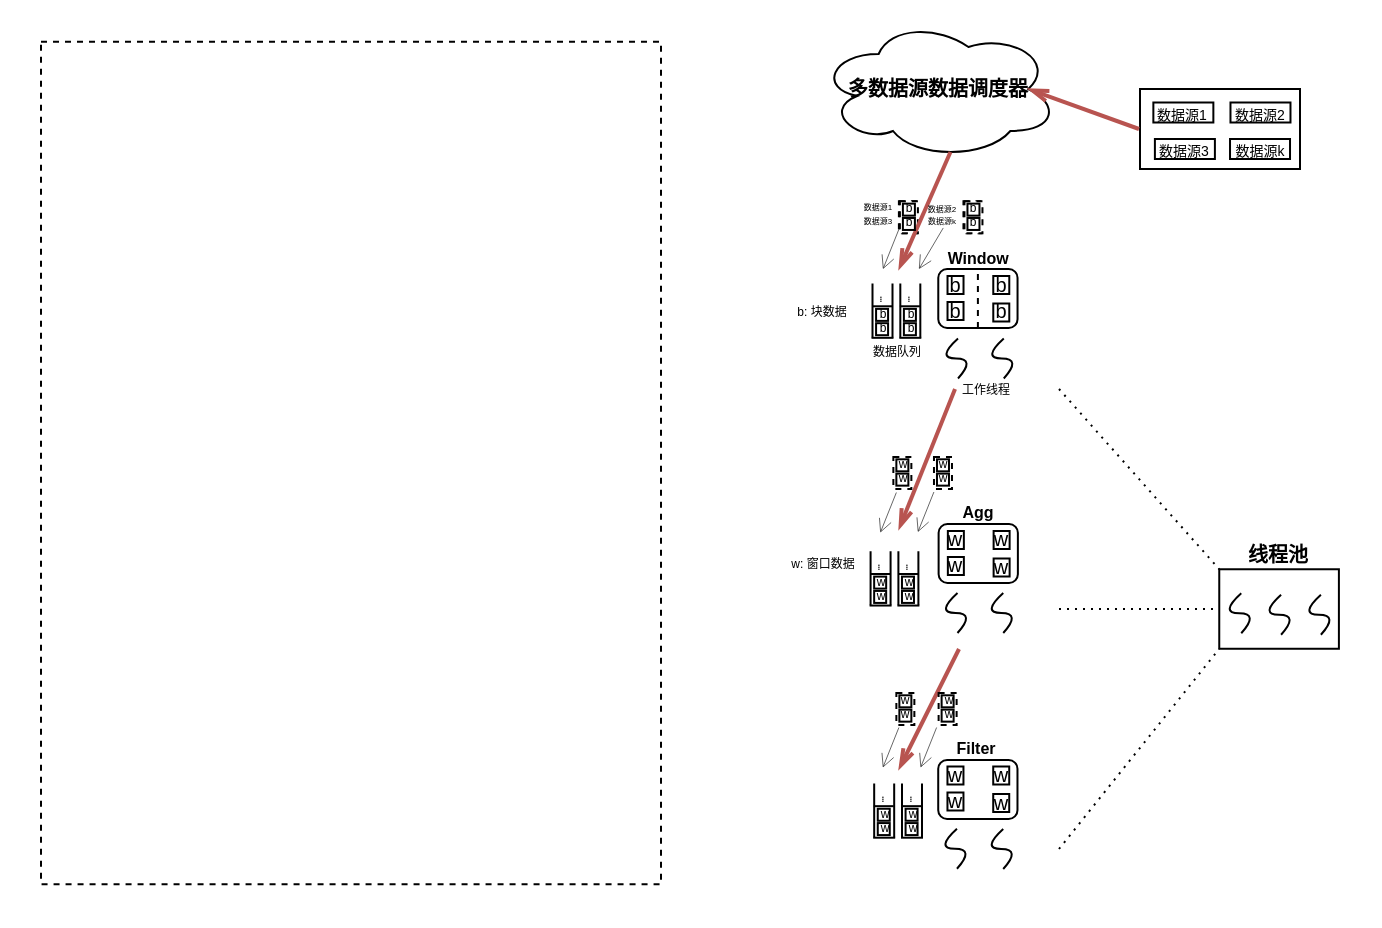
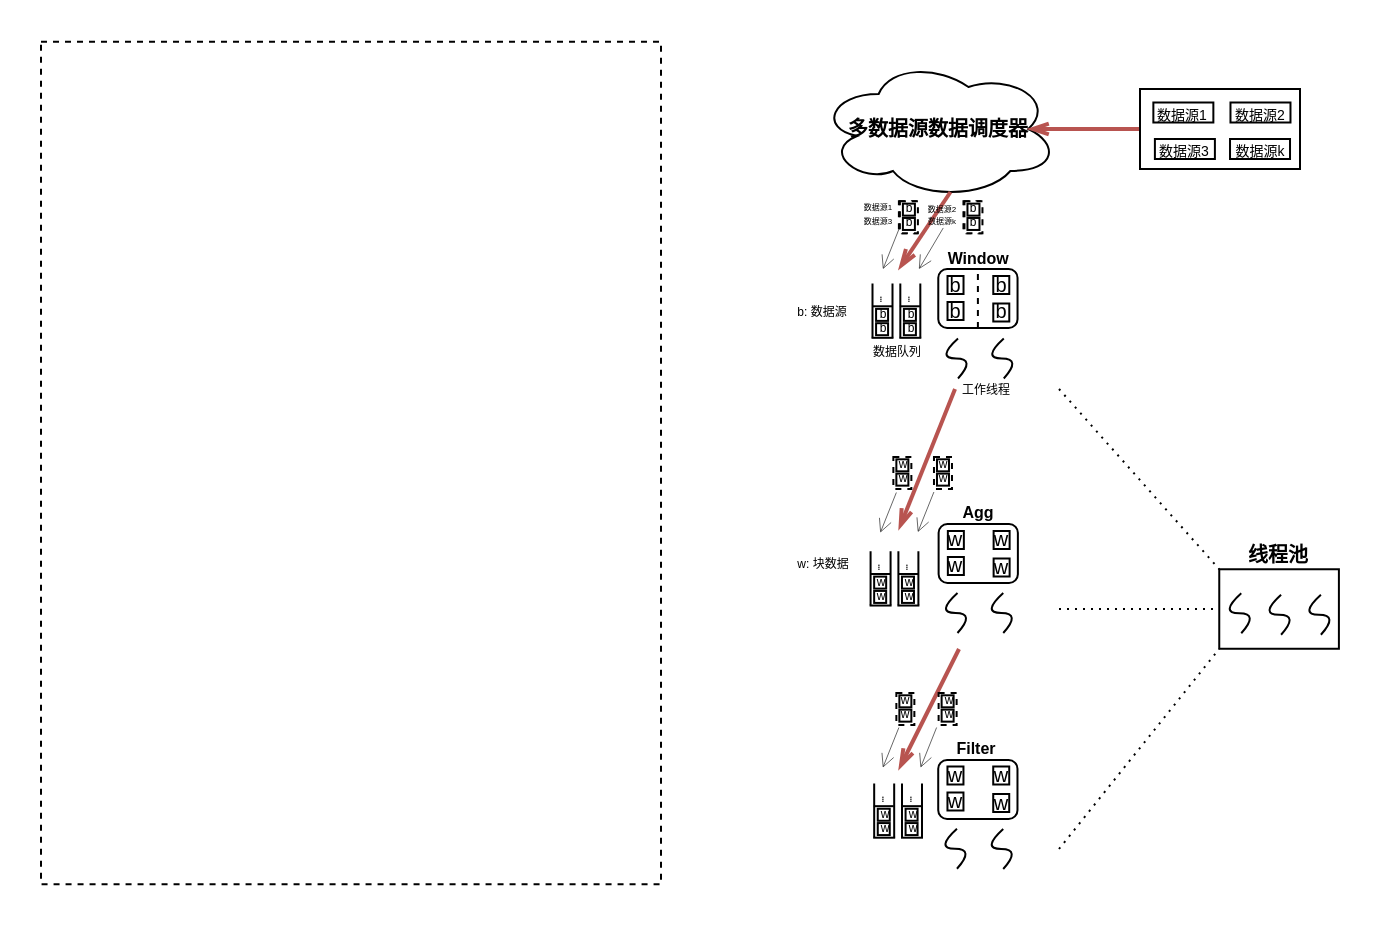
(939, 89) -> (939, 129)
(823, 311) -> (823, 311)
(824, 563) -> (824, 563)
